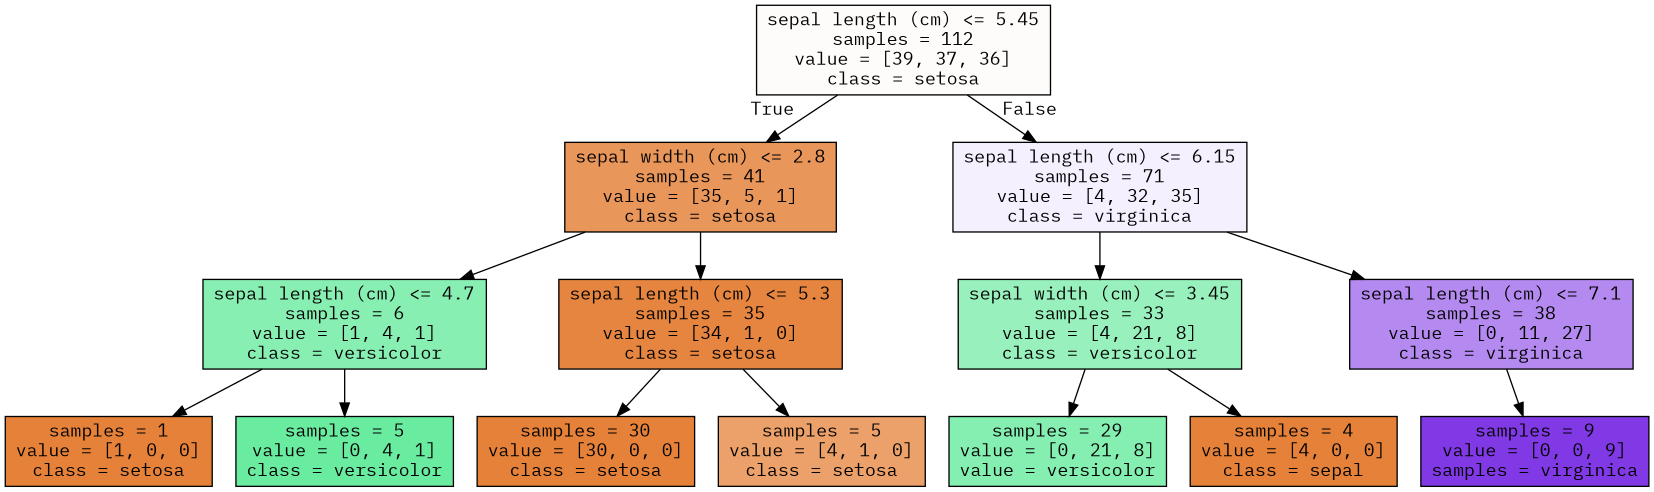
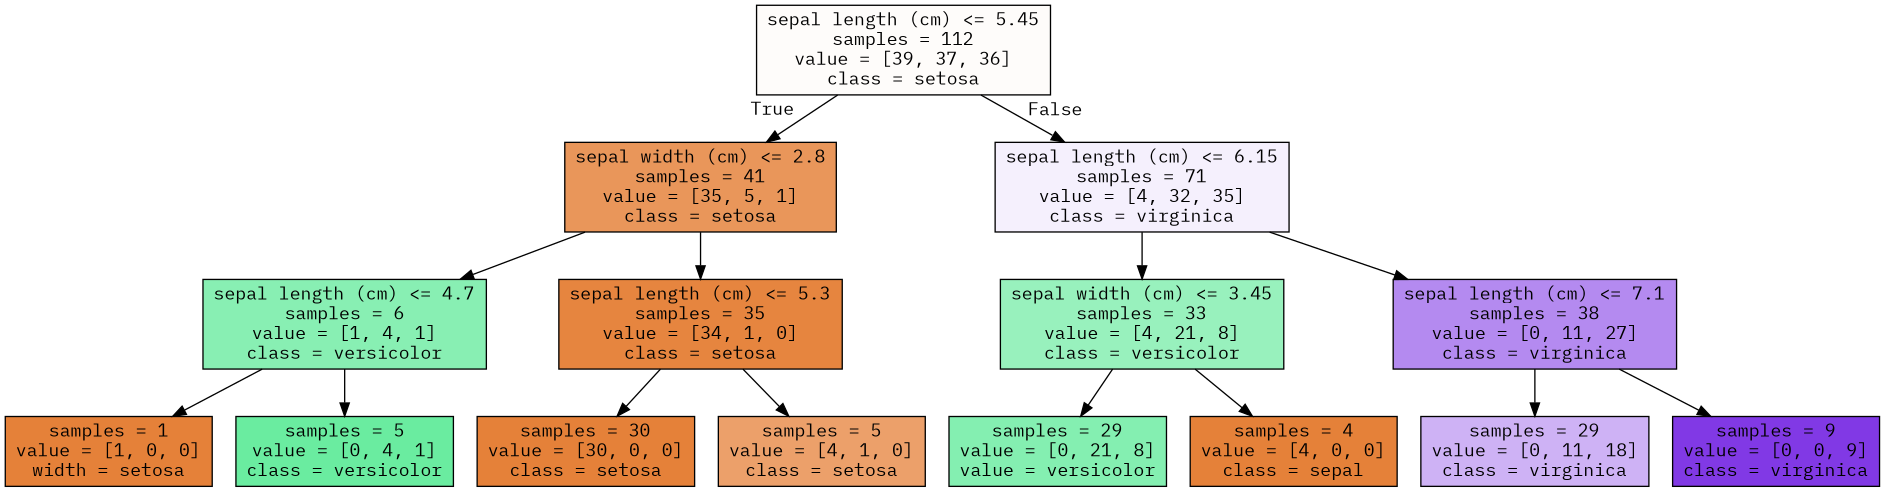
(109, 451) -> (109, 451)
none -> (1535, 451)
(1535, 451) -> (1776, 451)
